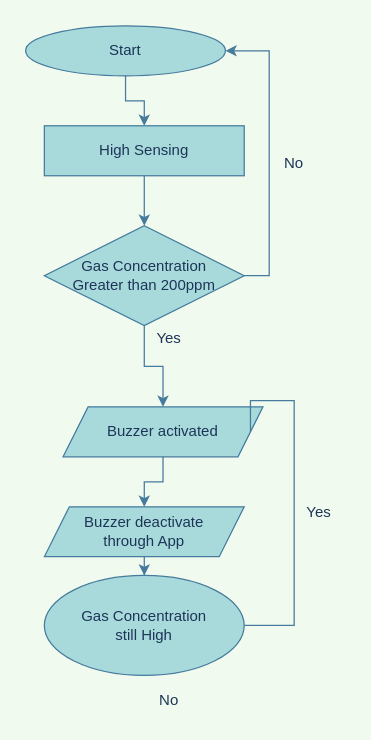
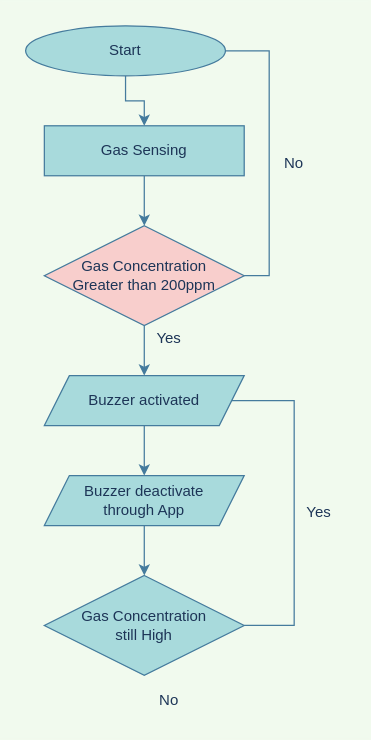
(235, 51) -> (231, 51)
(144, 151) -> (144, 151)
(144, 276) -> (144, 276)
(163, 432) -> (144, 401)
(144, 532) -> (144, 501)
(144, 626) -> (144, 626)
